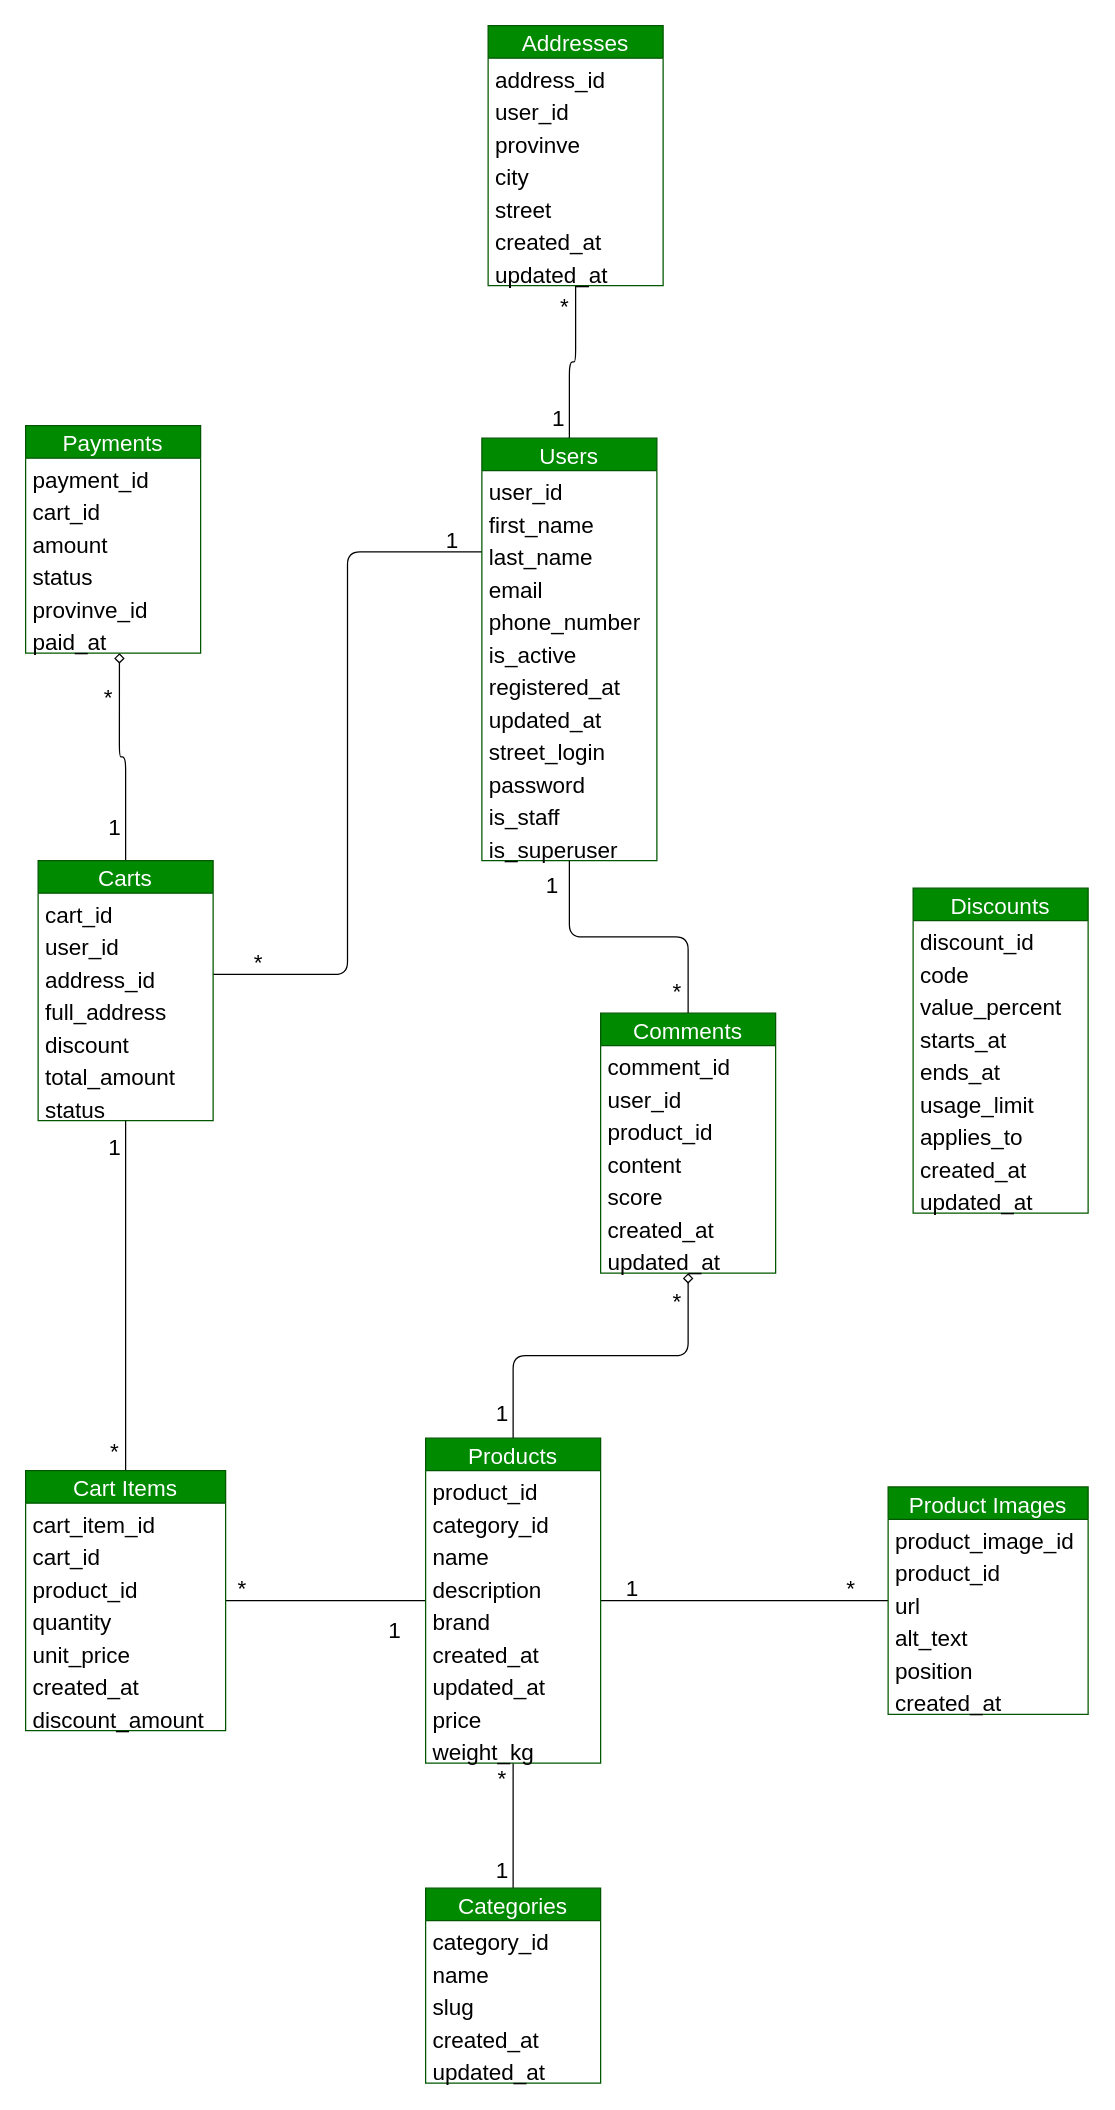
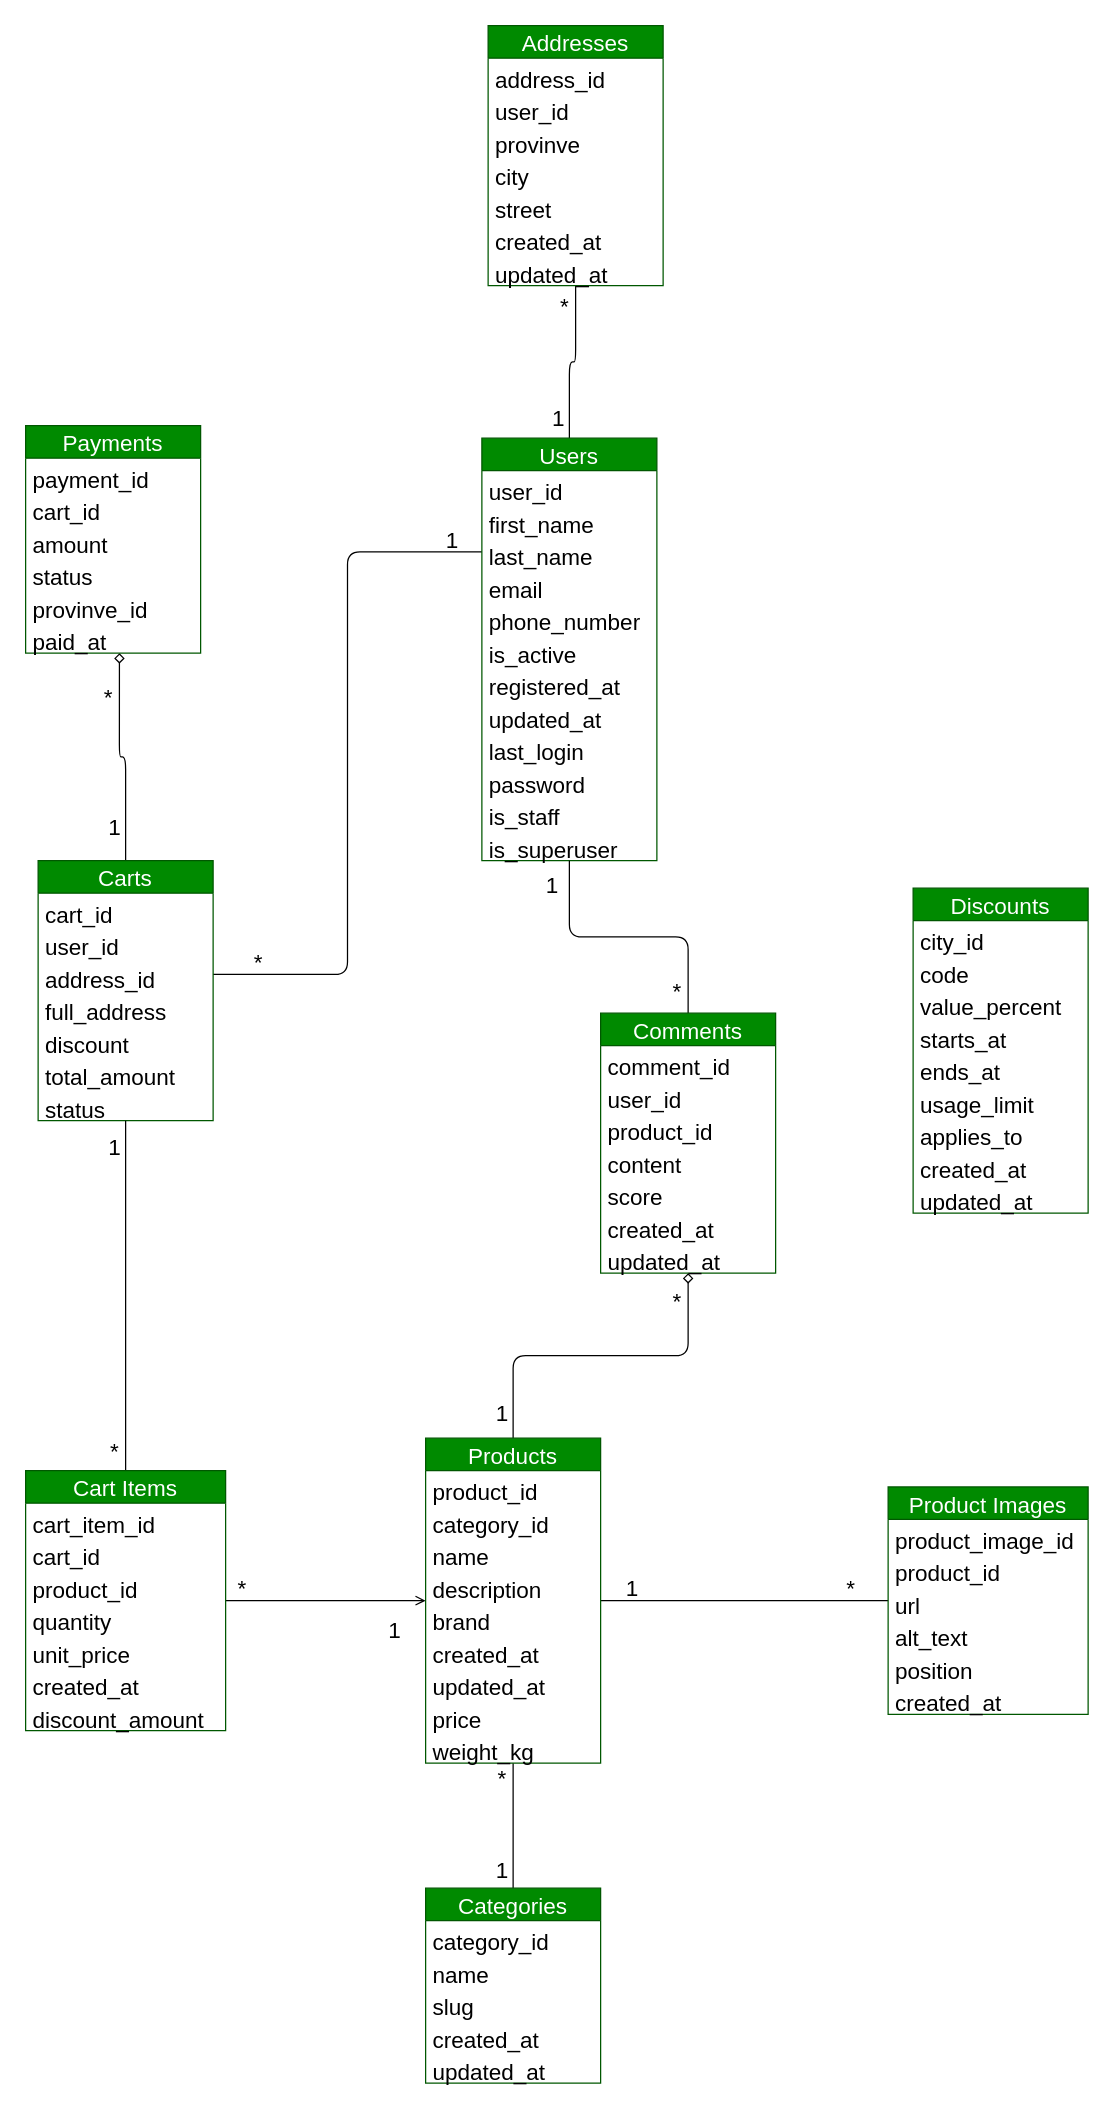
(559, 753) -> (543, 753)
(983, 943) -> (958, 943)
(419, 1601) -> (419, 1601)
